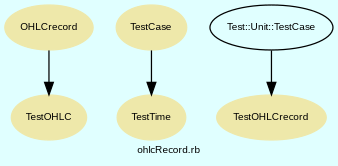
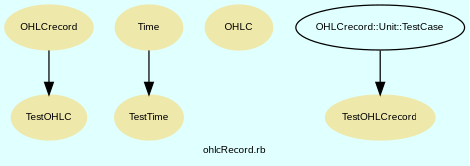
(151, 28) -> (149, 28)
none -> (239, 28)
(271, 28) -> (380, 28)
